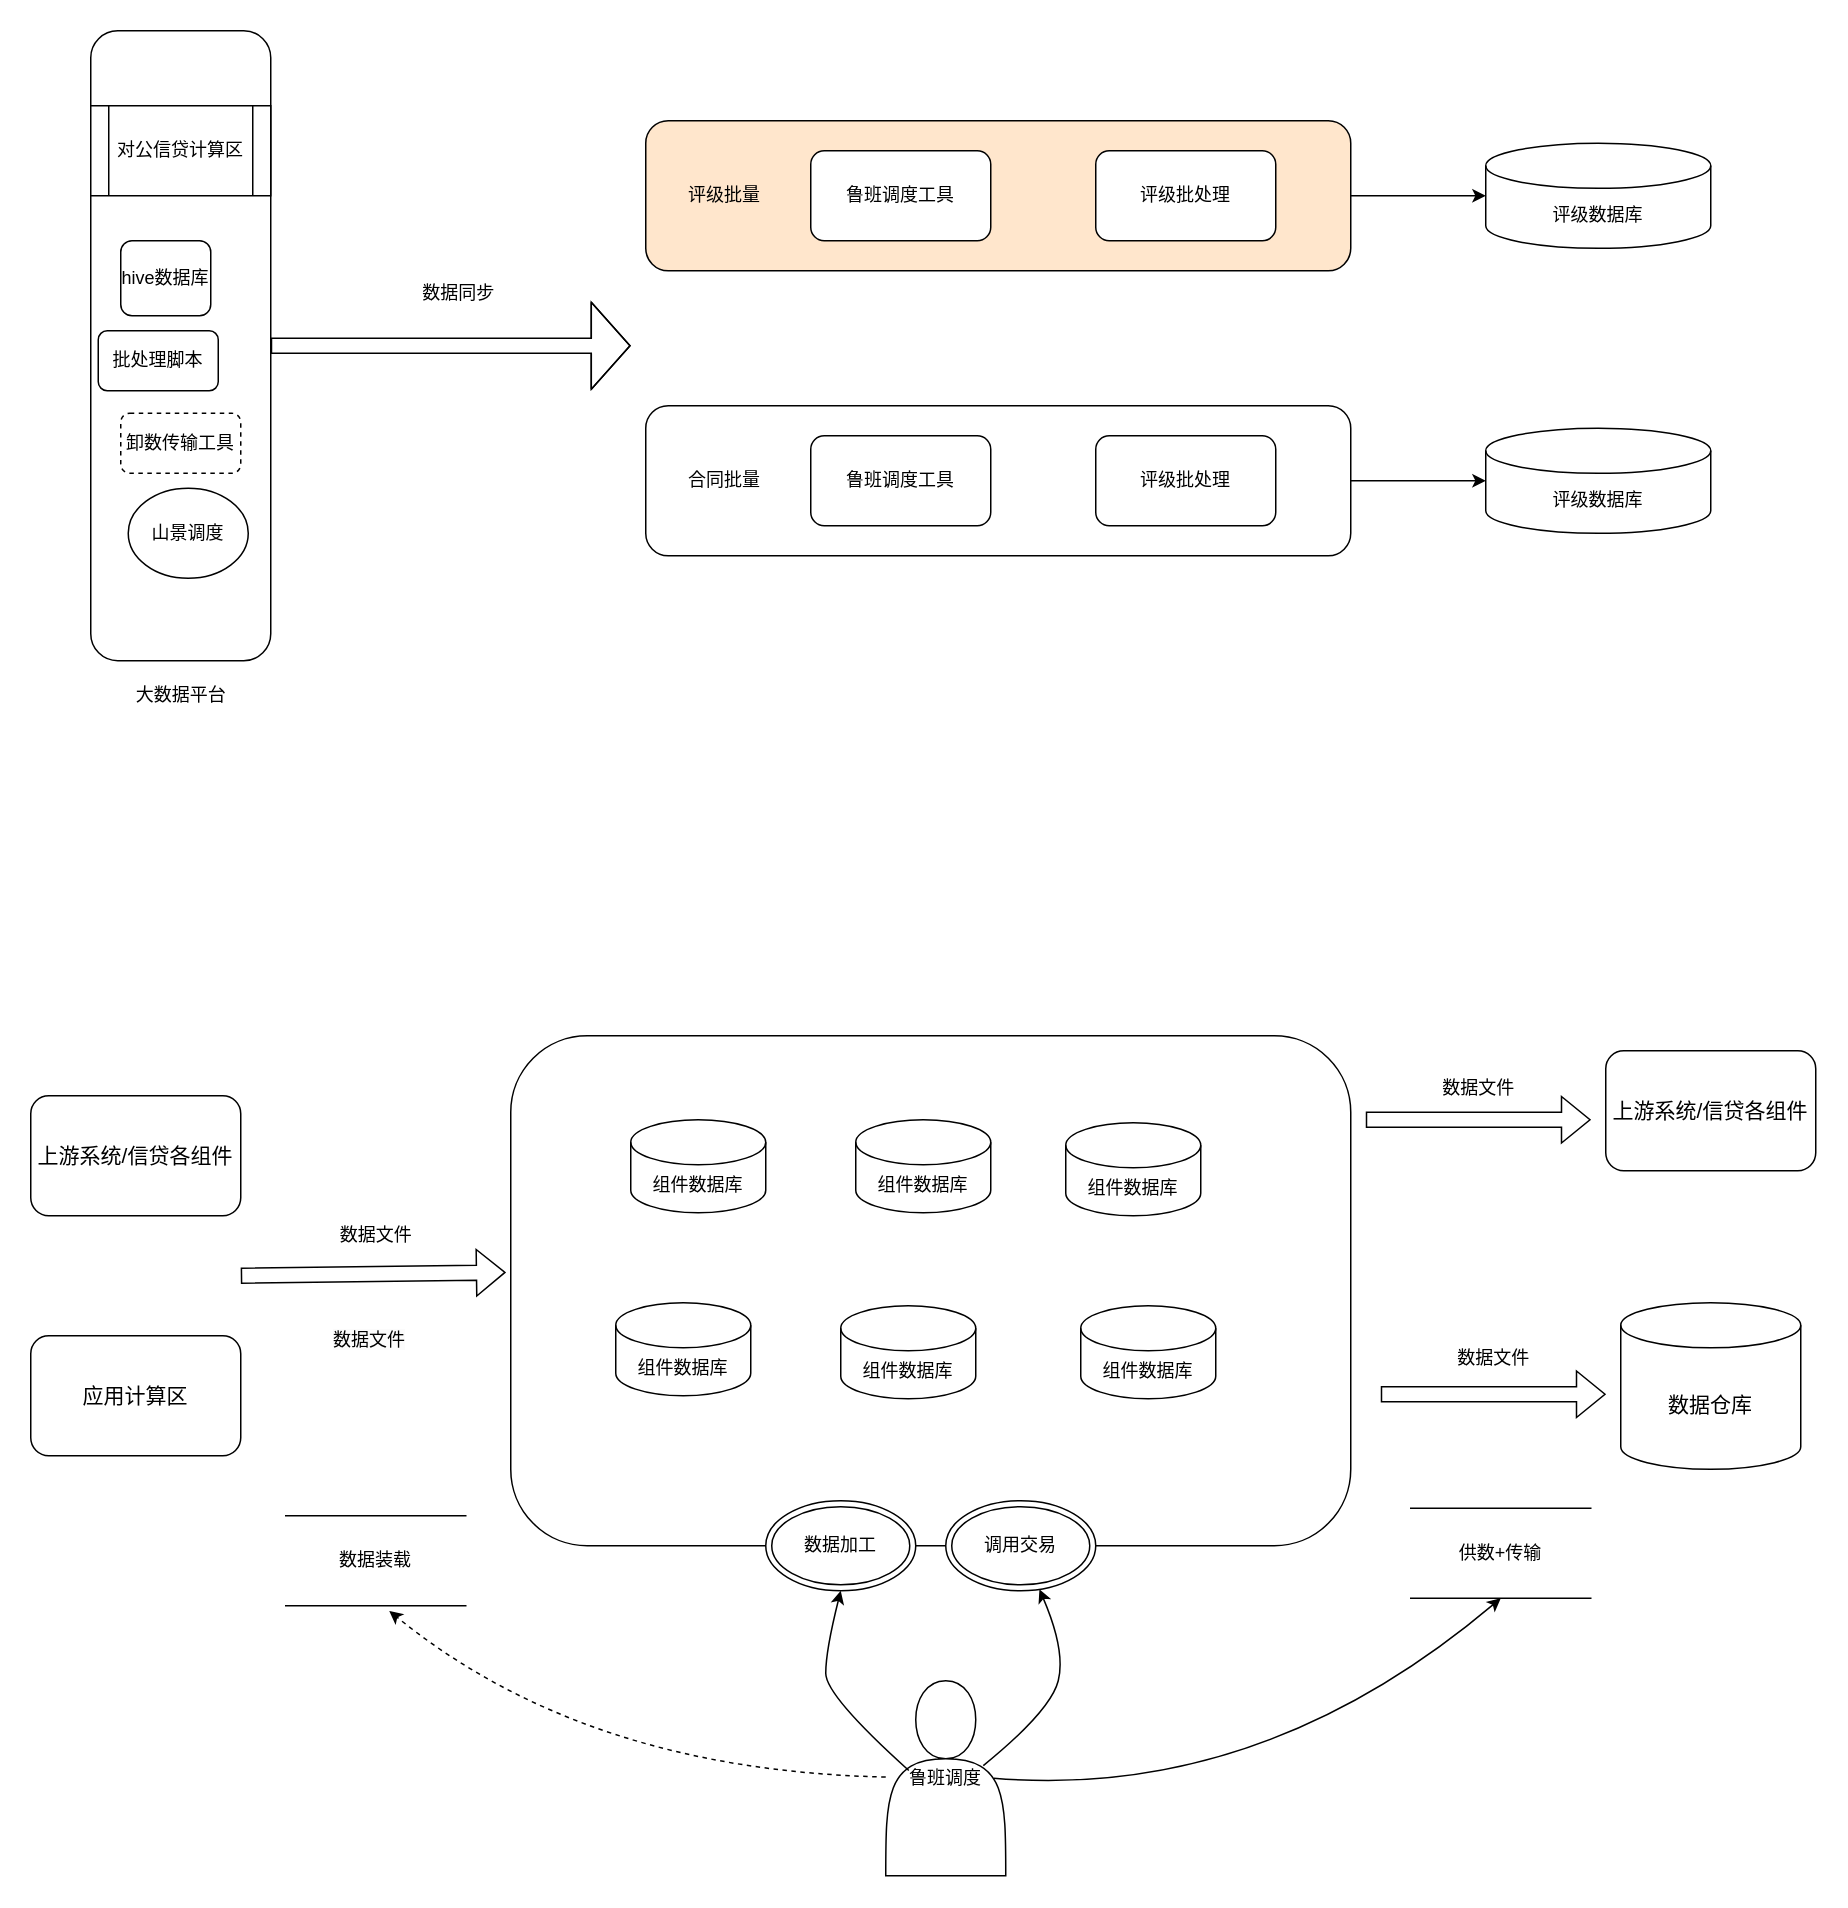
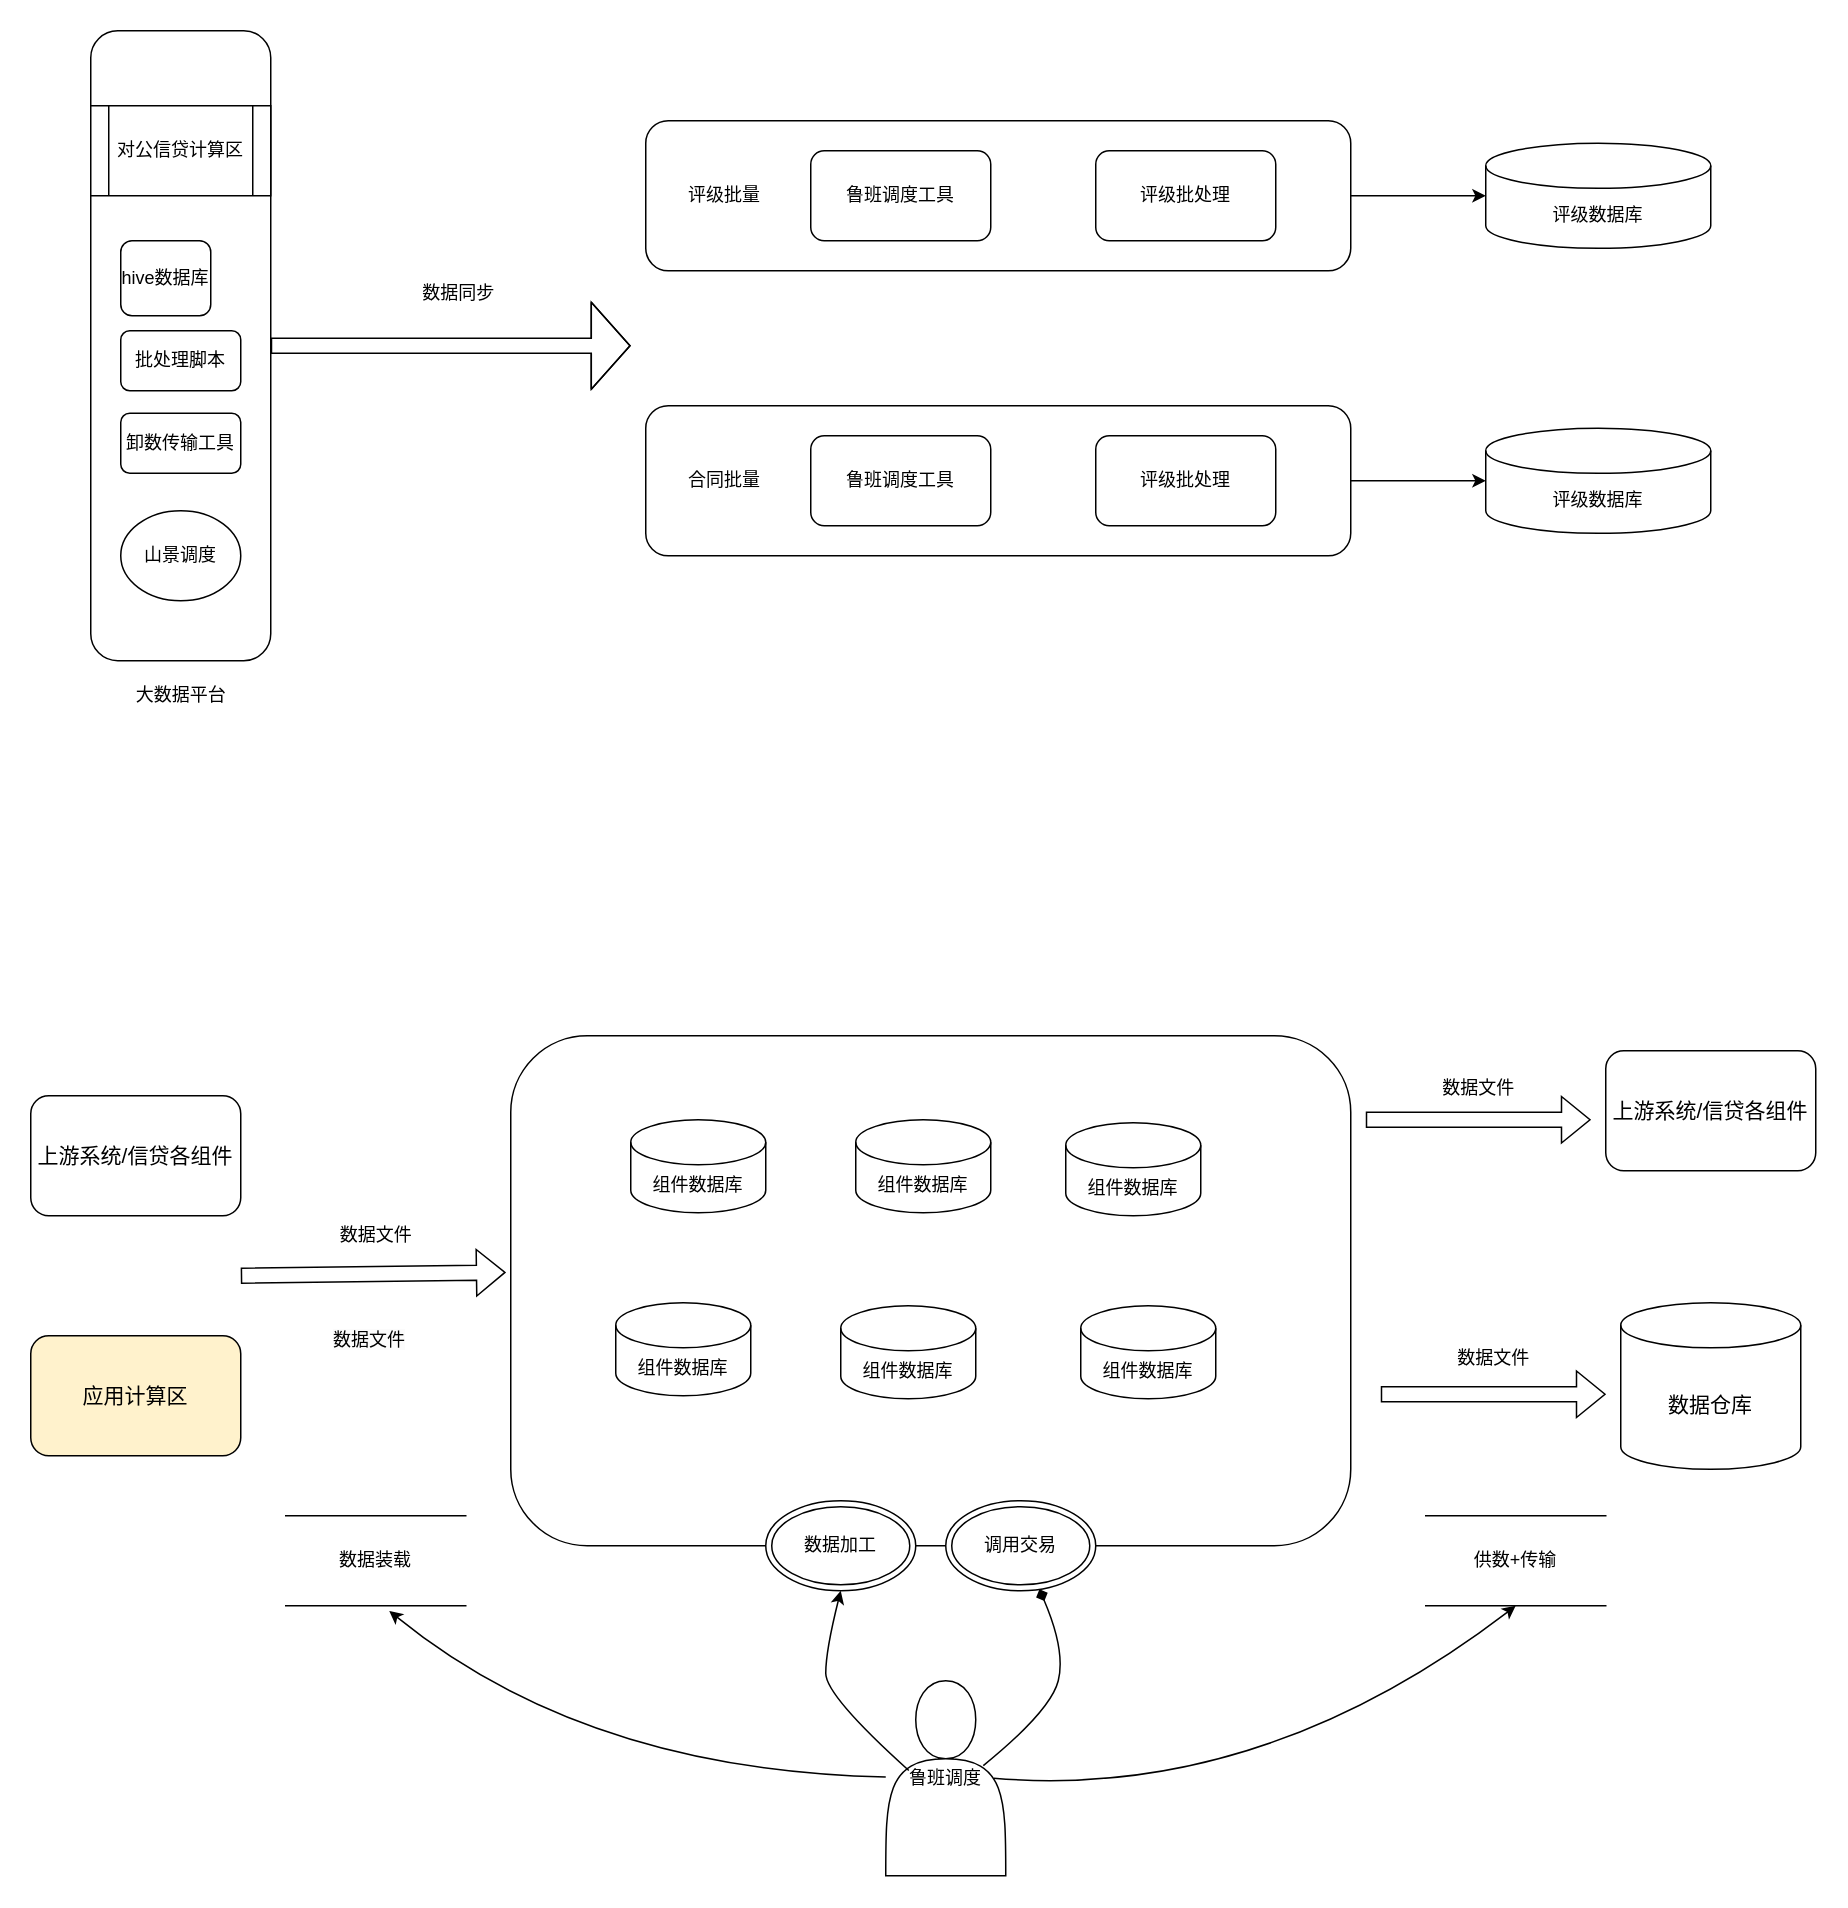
(998, 196) -> (998, 196)
(158, 361) -> (181, 361)
(181, 443) -> (181, 443)
(188, 533) -> (181, 556)
(136, 1396) -> (136, 1396)
(1501, 1553) -> (1516, 1561)
(1044, 1599) -> (1044, 1600)
(626, 1737) -> (626, 1737)
